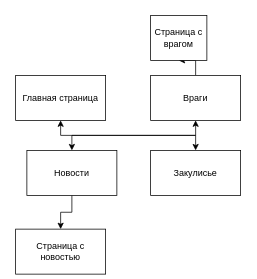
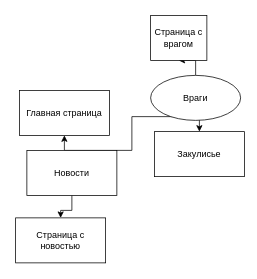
(60, 98) -> (64, 113)
(195, 98) -> (195, 98)
(195, 129) -> none
(195, 173) -> (199, 154)
(60, 252) -> (60, 240)
